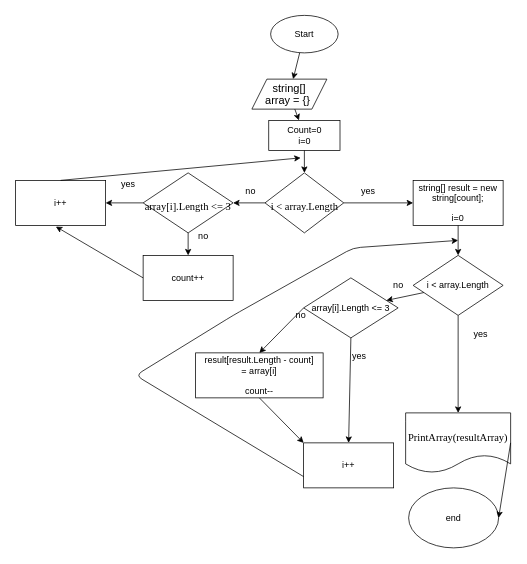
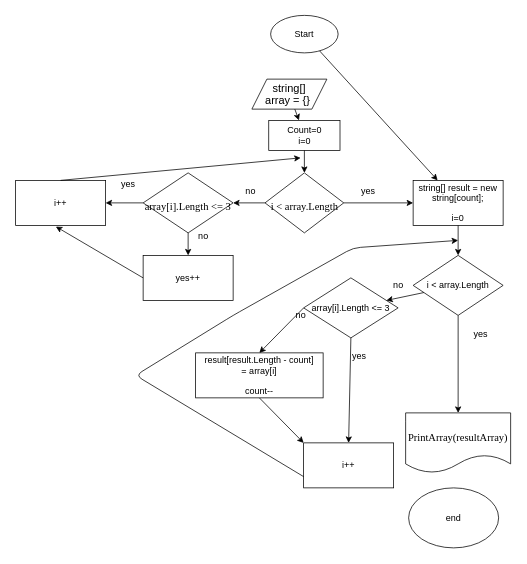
(297, 64) -> (377, 115)
(188, 278) -> (188, 278)
(504, 483) -> none
